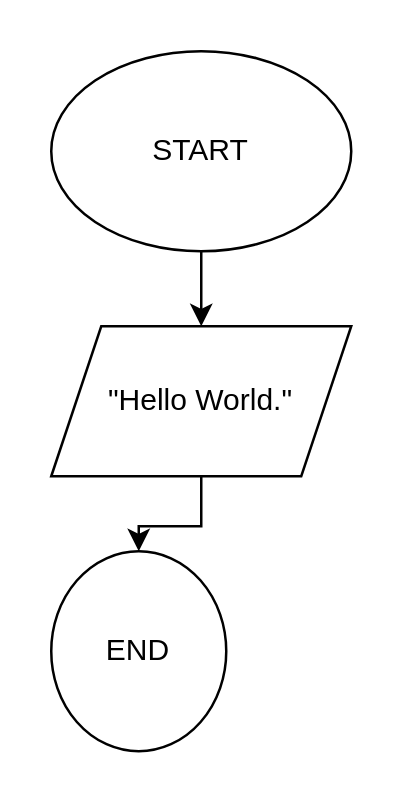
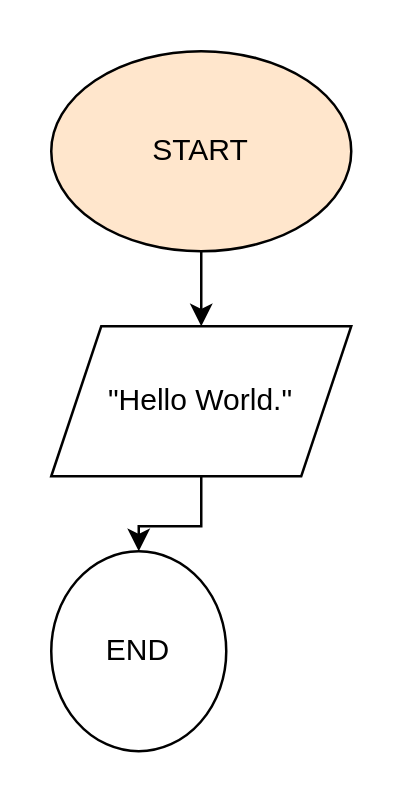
(201, 151) -> (201, 151)
